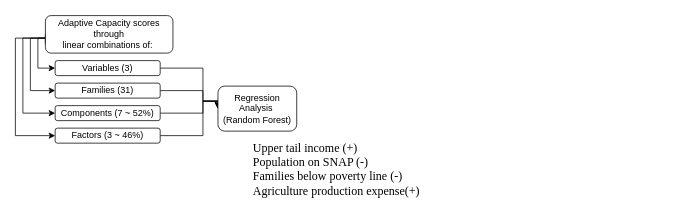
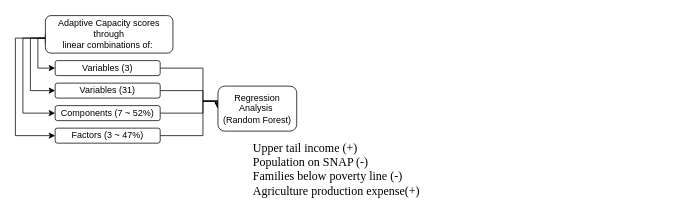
(108, 90) -> (108, 90)
(108, 135) -> (108, 135)
